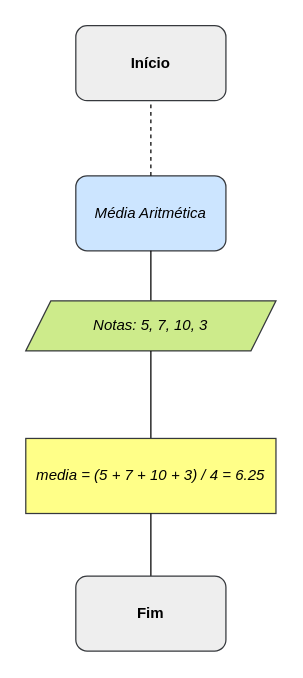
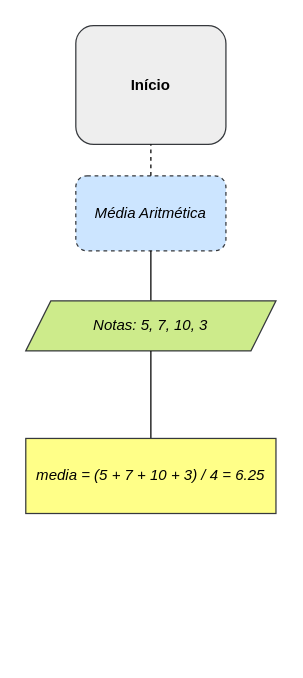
(151, 63) -> (151, 85)
(151, 213) -> (151, 213)
(151, 544) -> none
(151, 613) -> none
